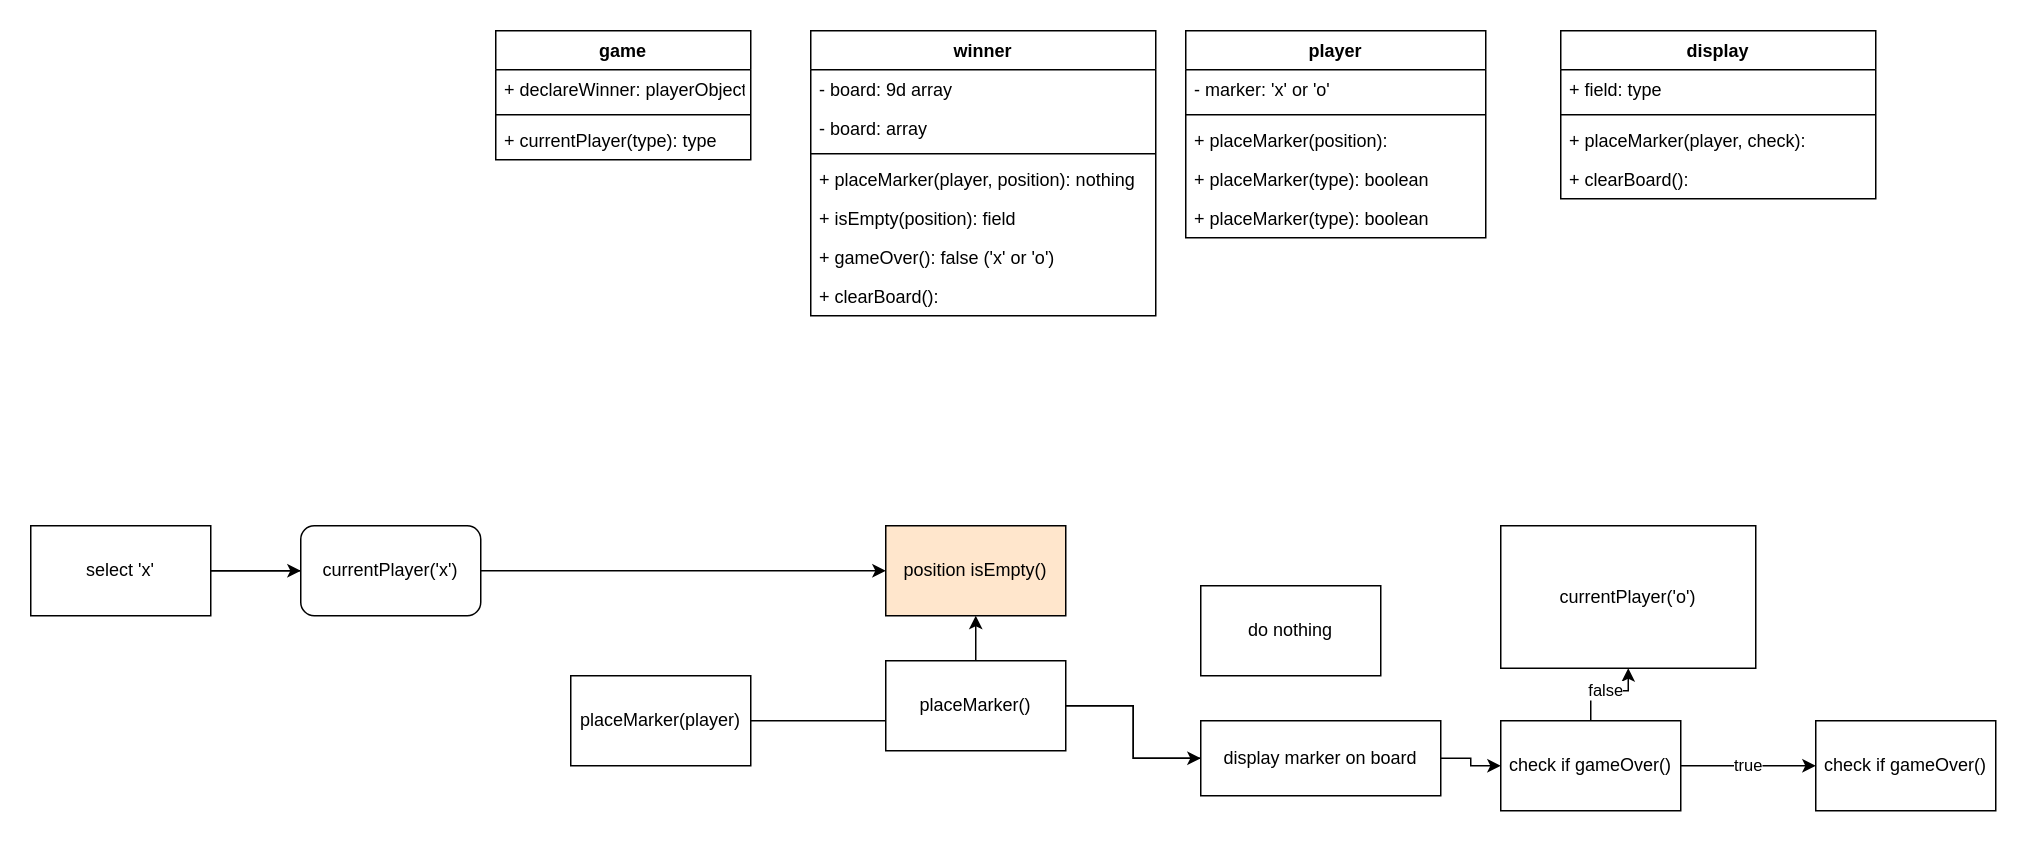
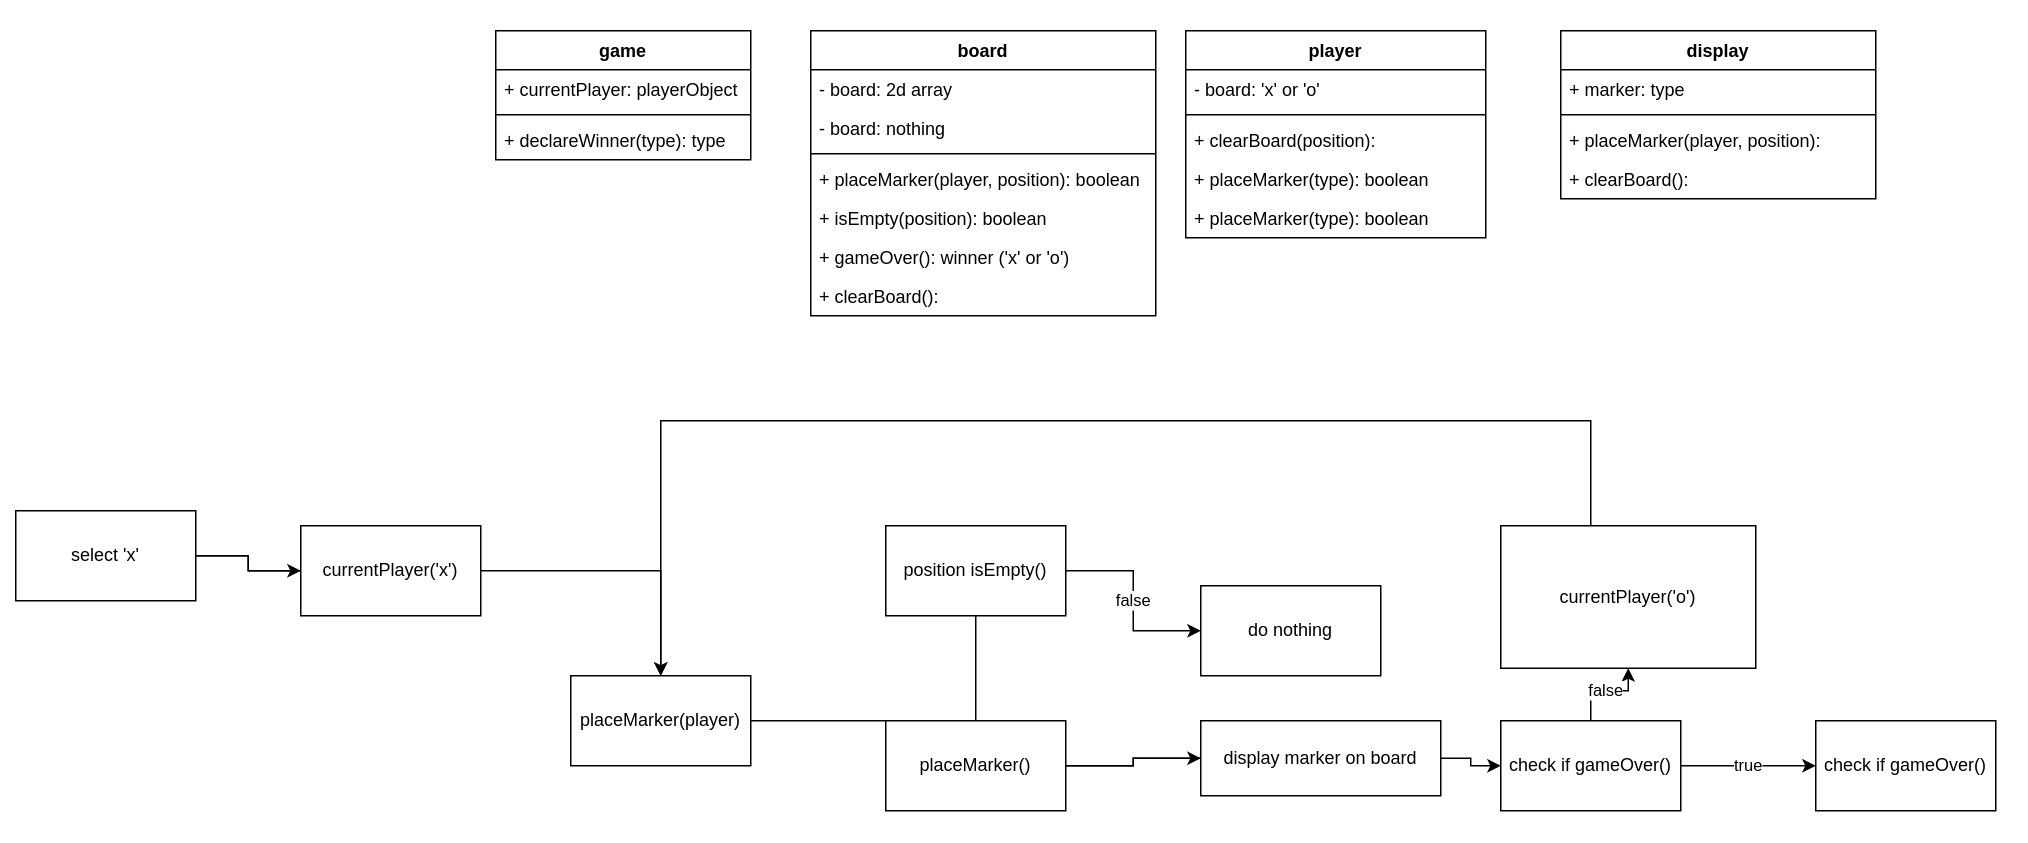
(983, 51) -> (983, 51)
(636, 90) -> (638, 90)
(895, 90) -> (895, 90)
(1274, 90) -> (1269, 90)
(1623, 90) -> (1633, 90)
(883, 129) -> (890, 129)
(631, 141) -> (628, 141)
(1303, 141) -> (1298, 141)
(1701, 141) -> (1712, 141)
(997, 180) -> (997, 180)
(931, 219) -> (944, 219)
(955, 258) -> (960, 258)
none -> (1105, 421)
(121, 571) -> (106, 556)
(391, 571) -> (391, 571)
(767, 571) -> (658, 571)
(976, 571) -> (976, 571)
none -> (1133, 596)
(976, 627) -> (976, 622)
(976, 706) -> (976, 766)
